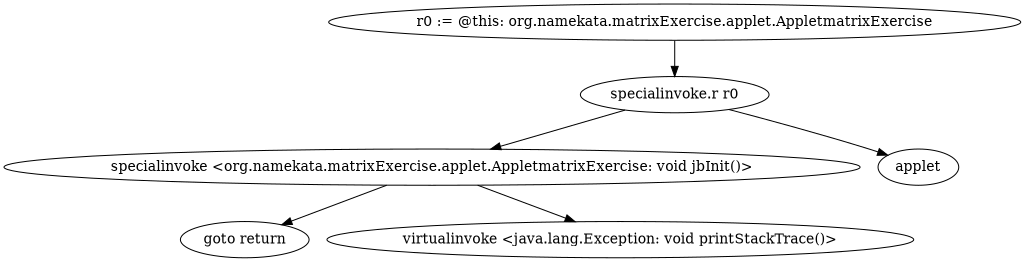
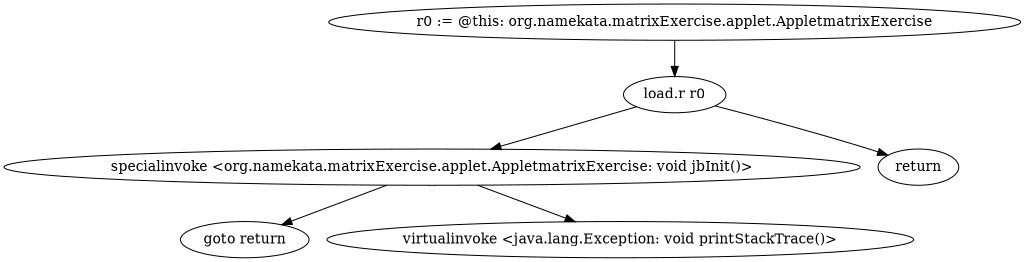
(675, 95) -> (675, 95)
(918, 167) -> (918, 167)
